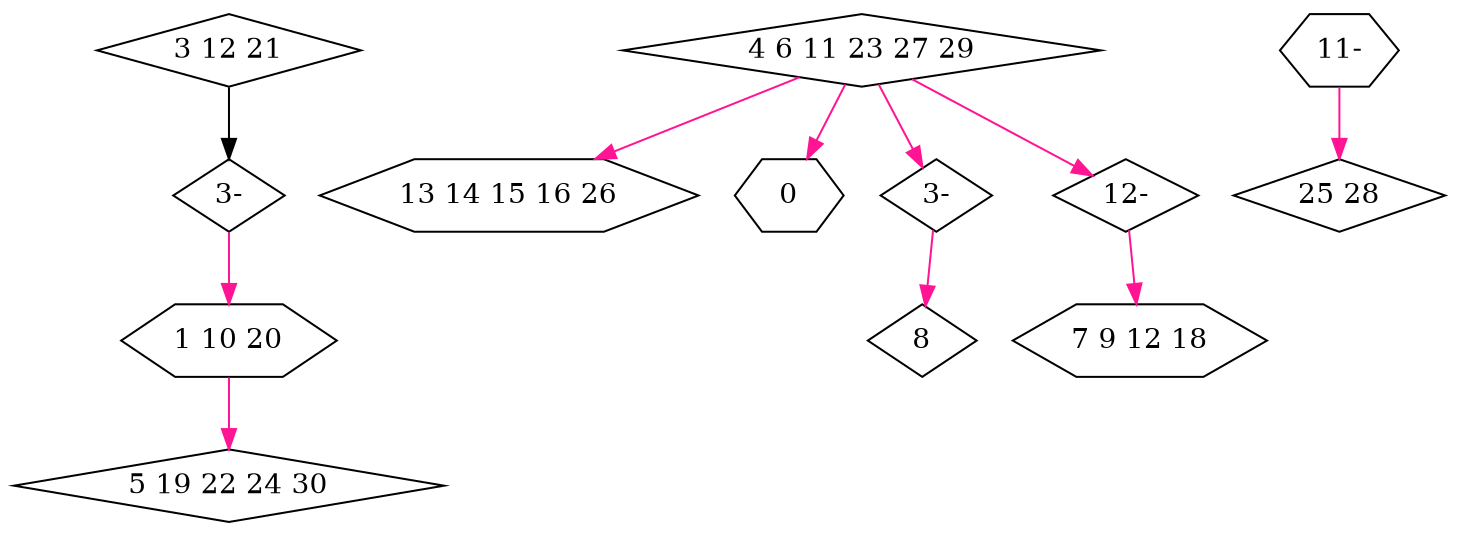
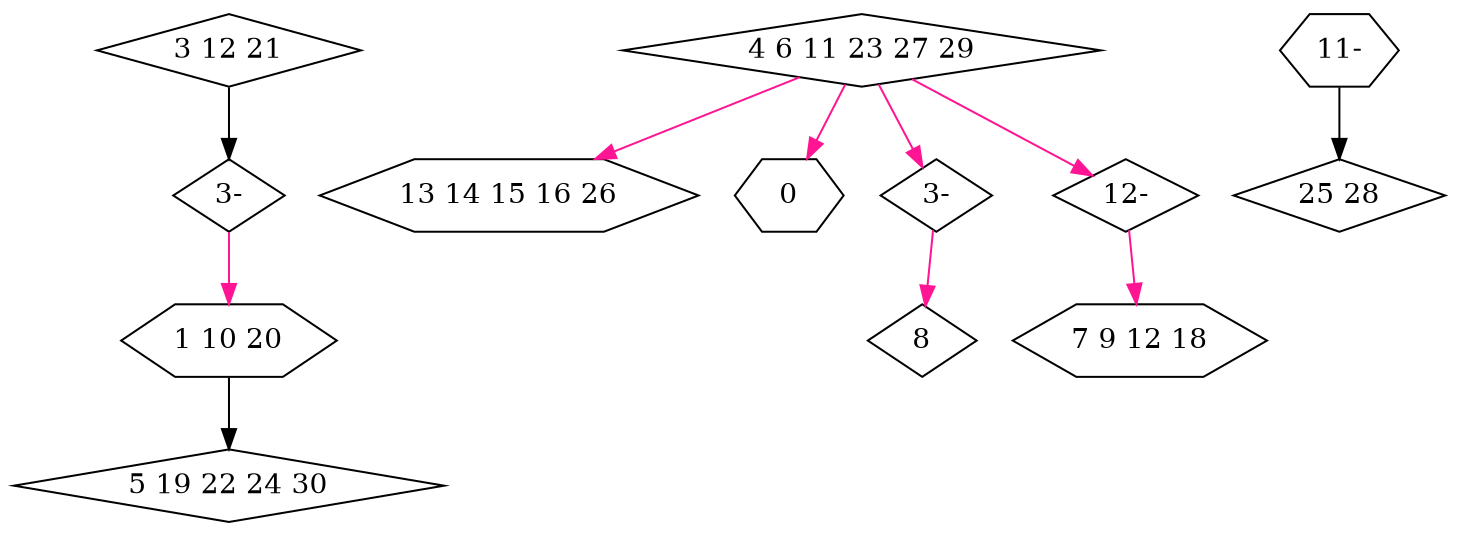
(1339, 113) -> (1339, 113)
(229, 403) -> (229, 403)
